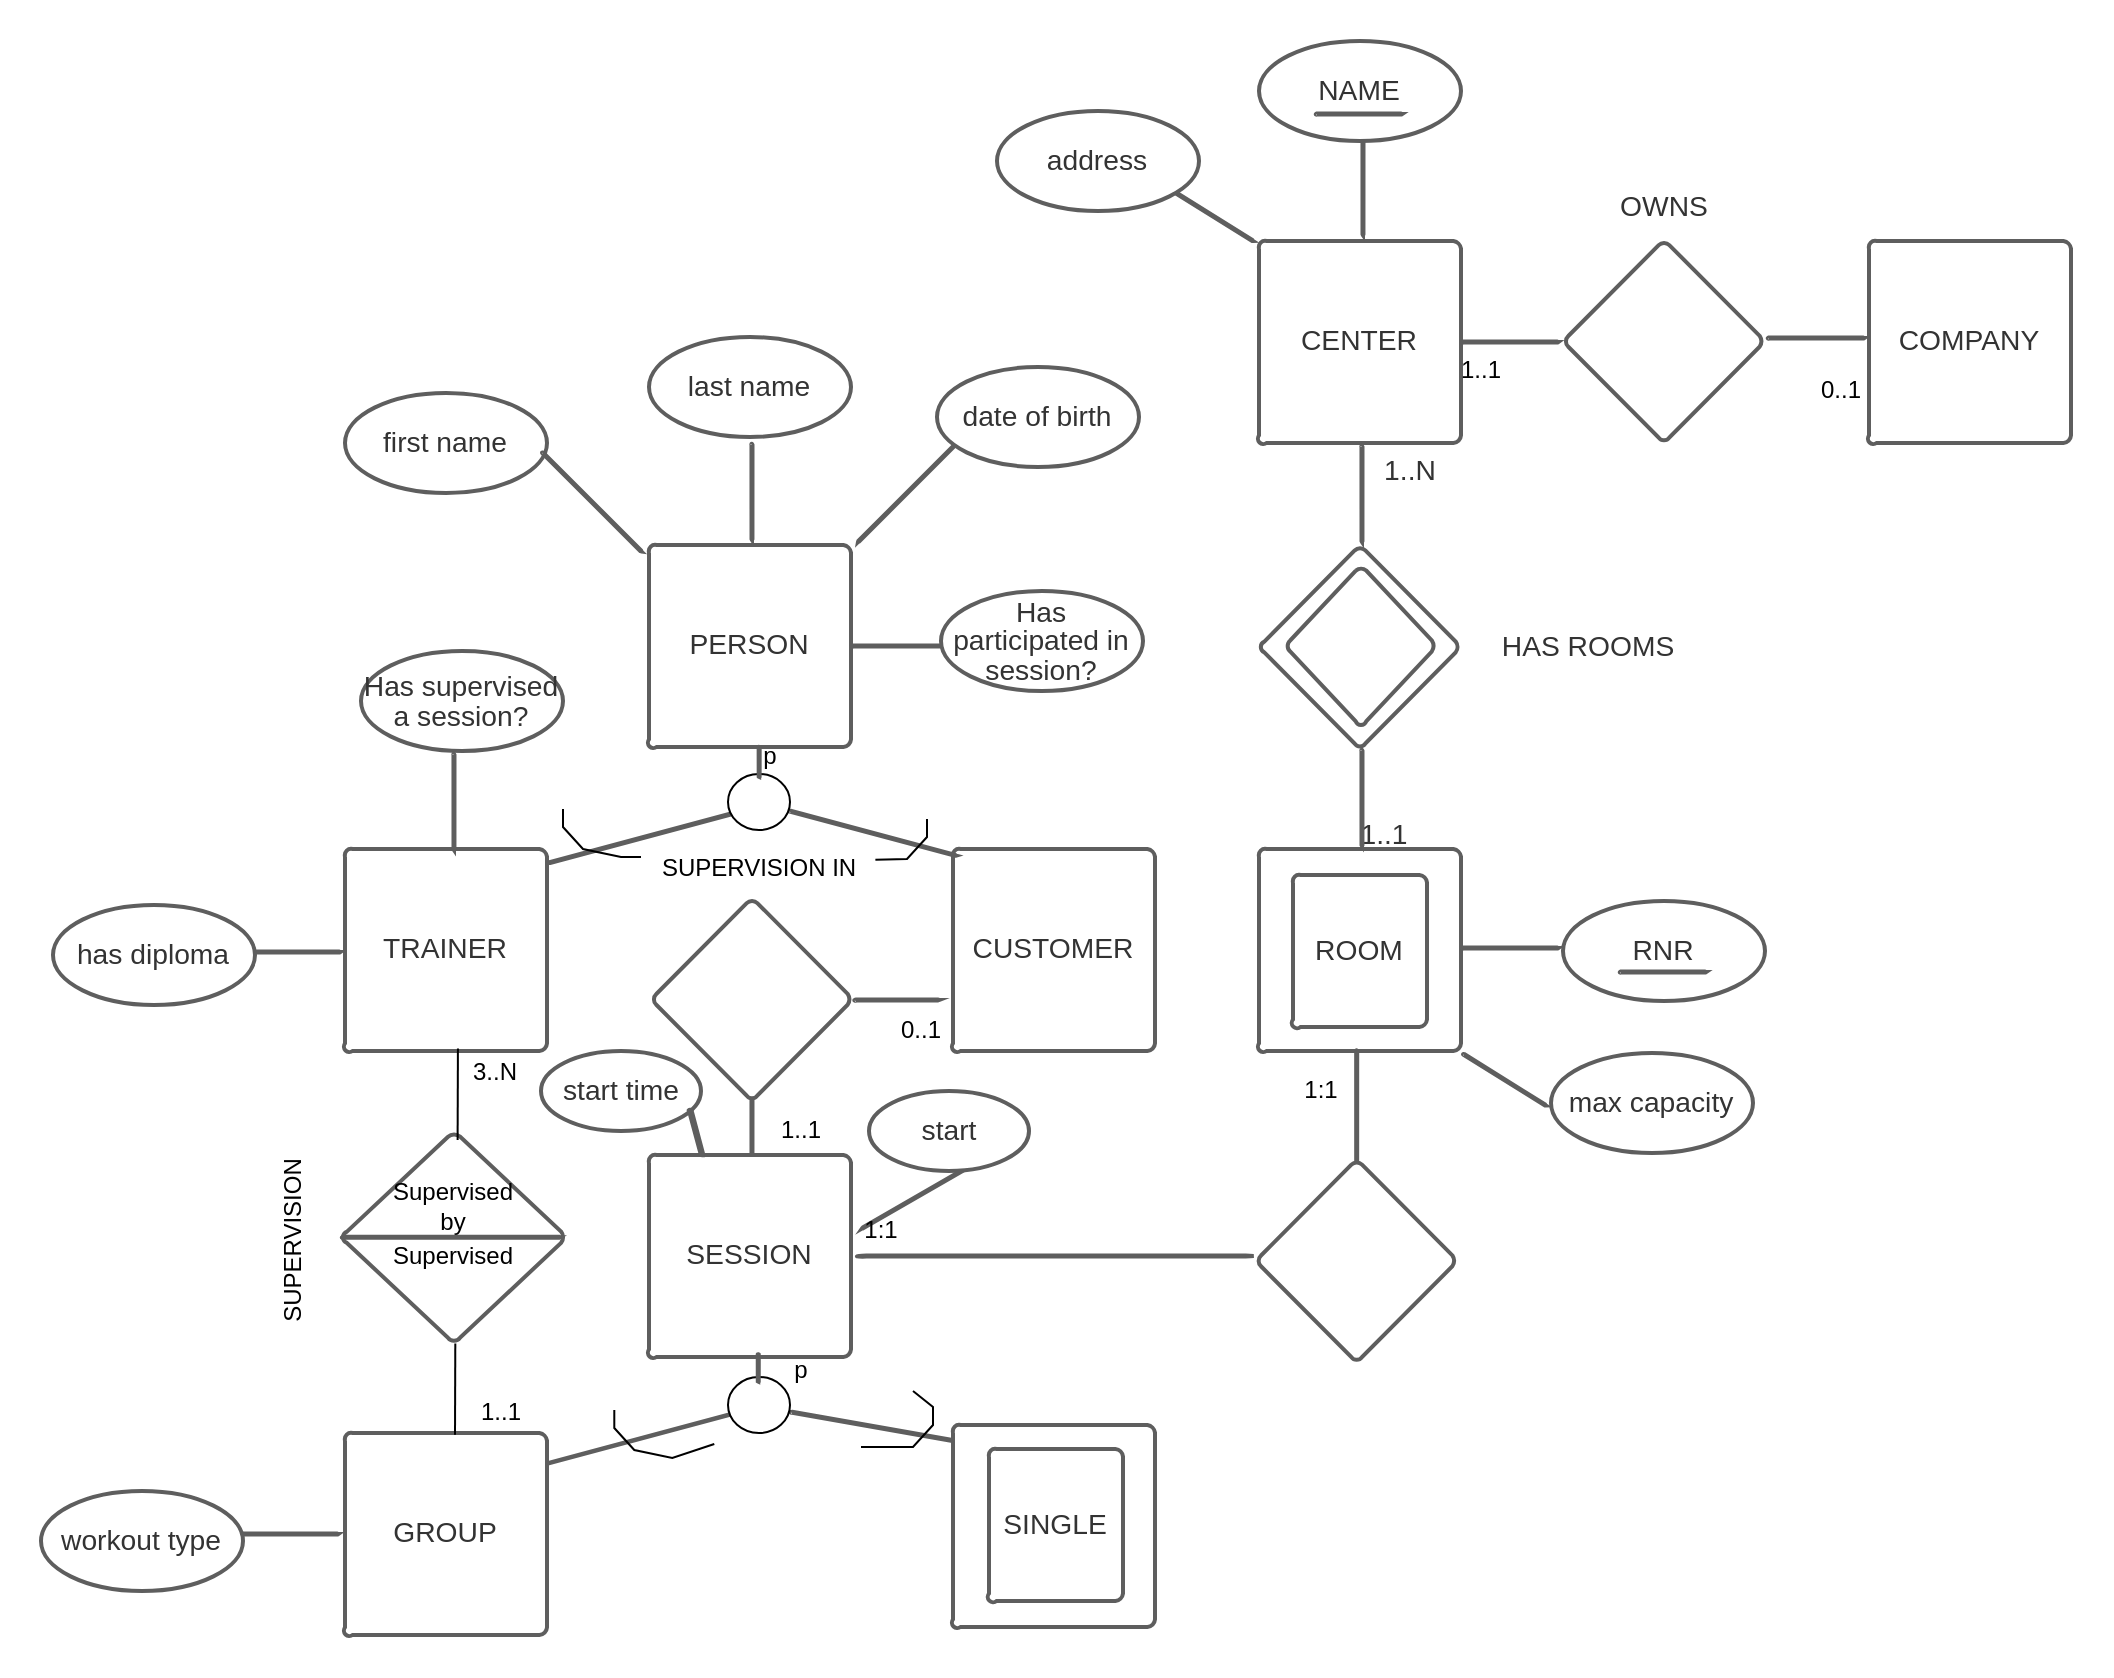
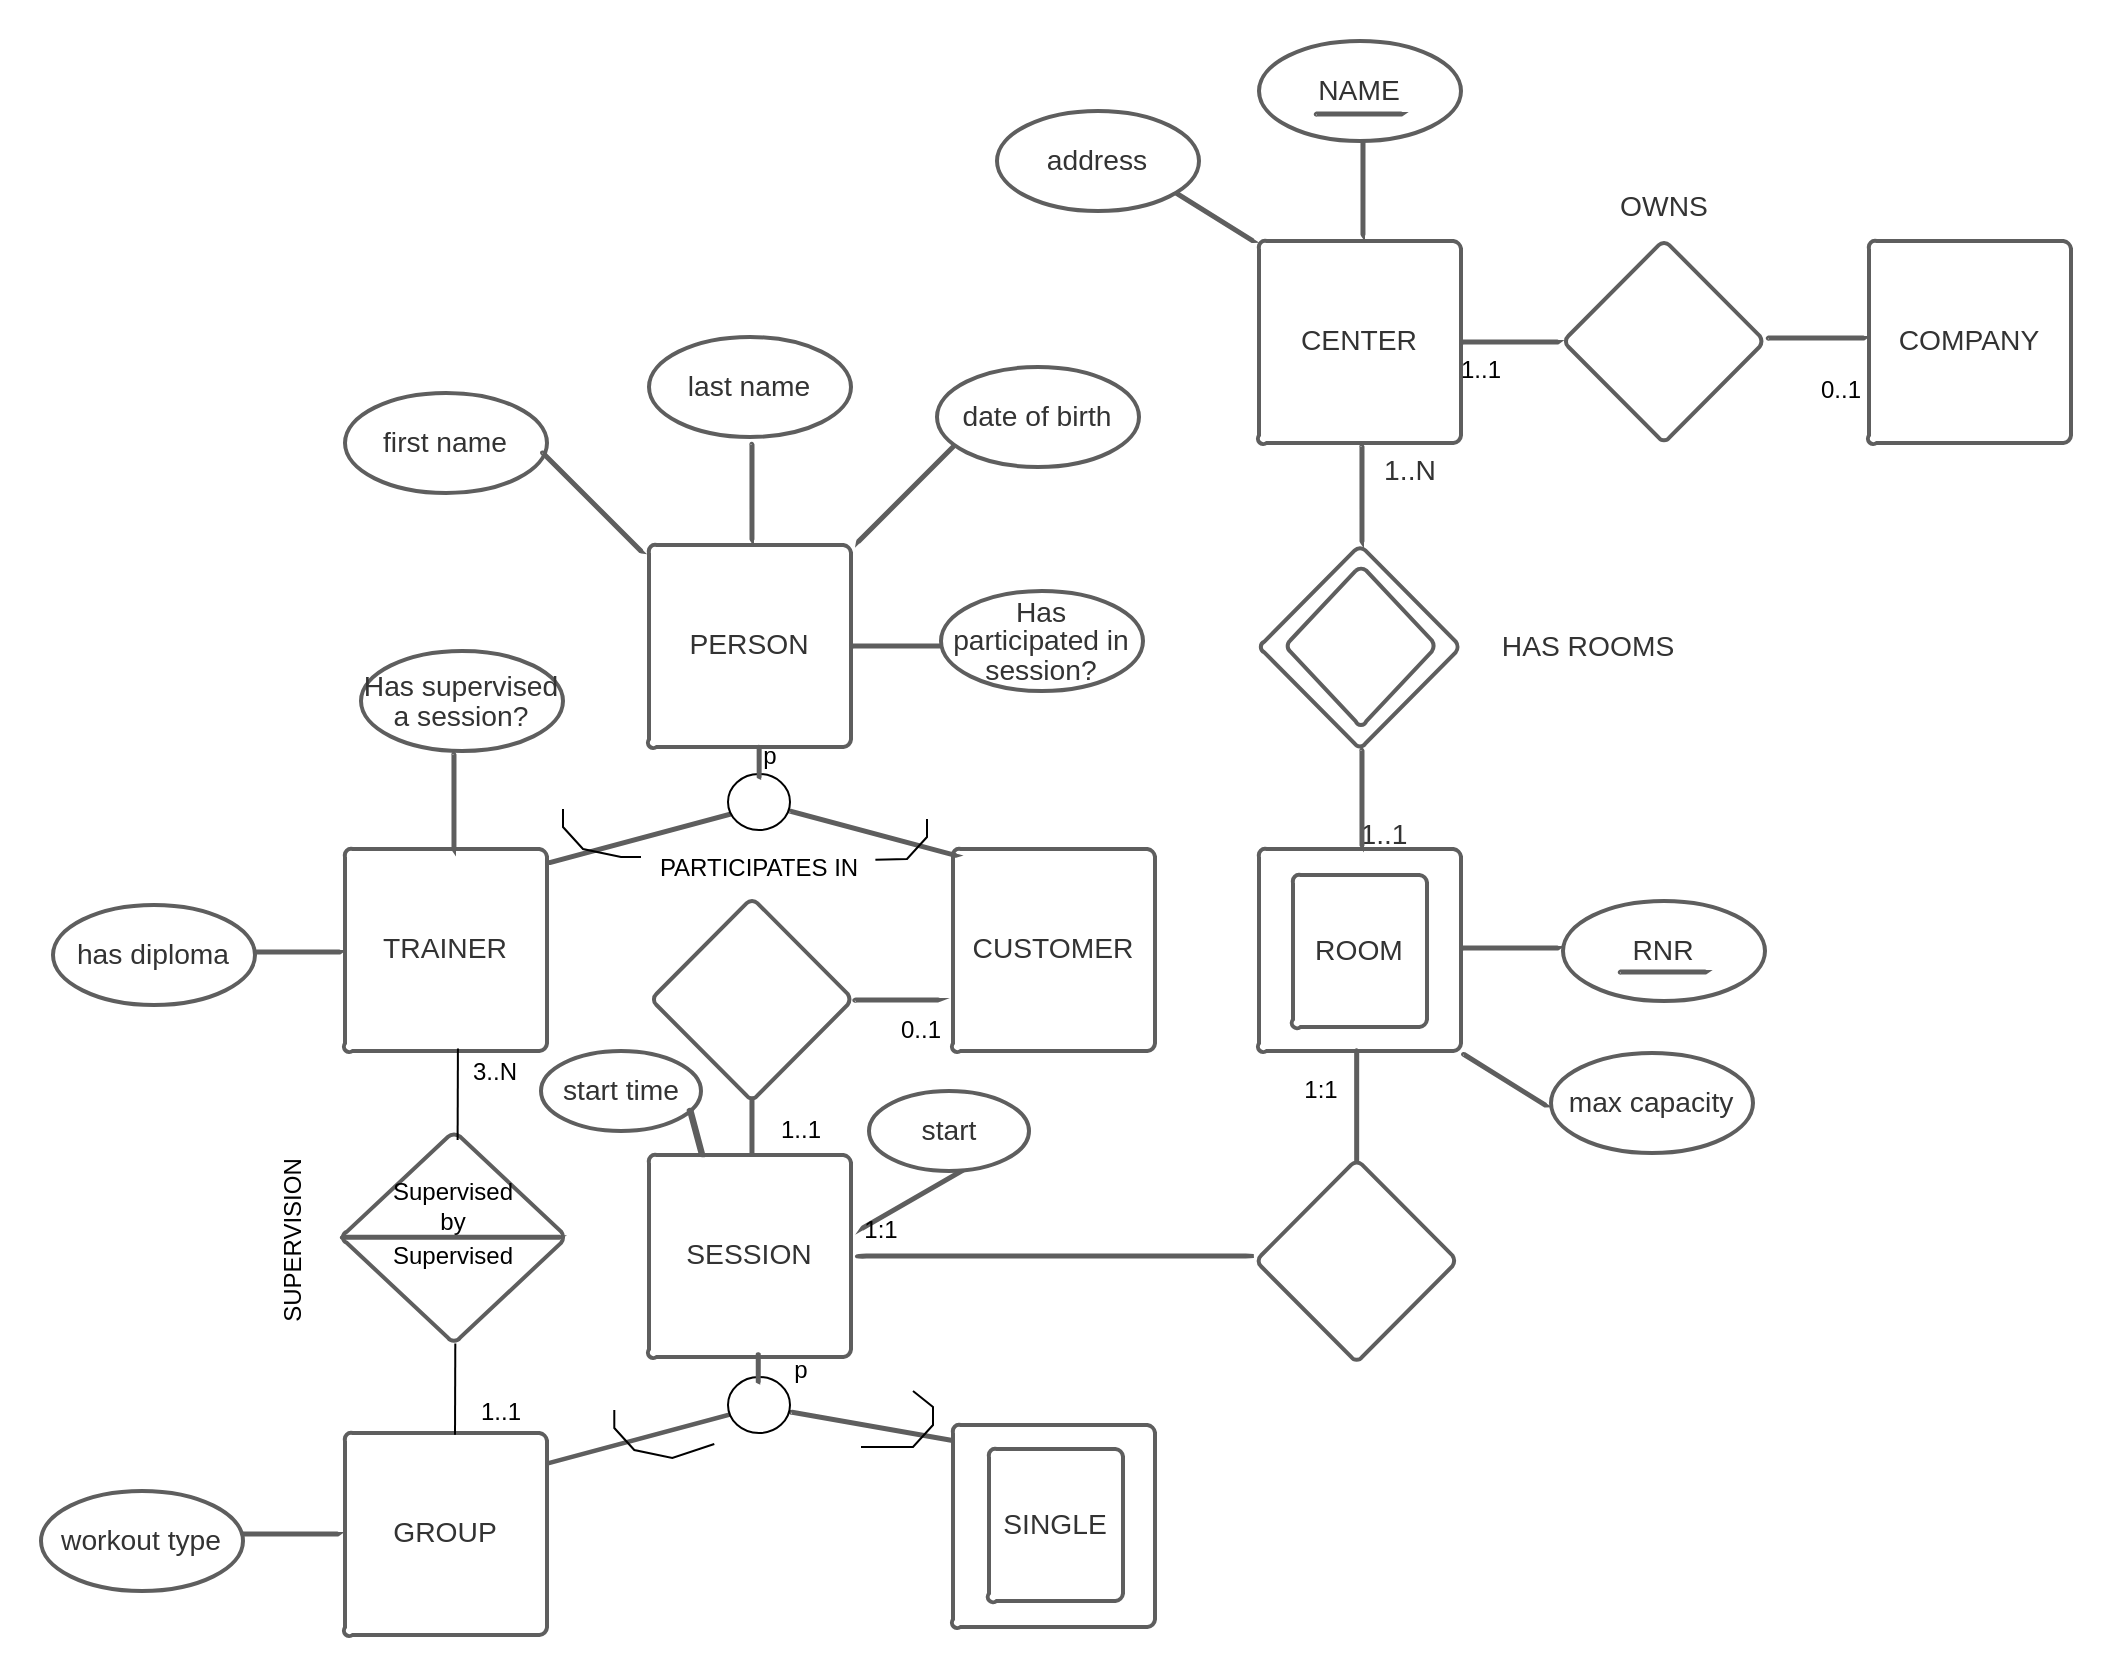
(760, 869) -> (760, 869)
